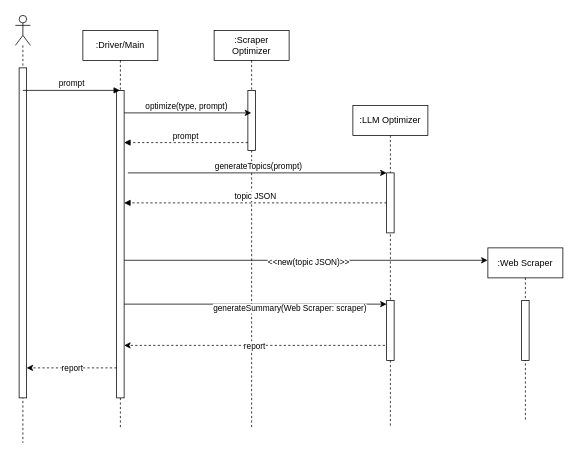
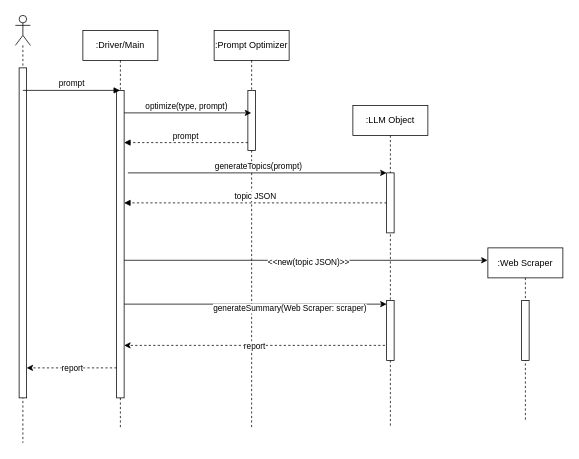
(252, 45) -> (252, 45)
(390, 120) -> (390, 120)
